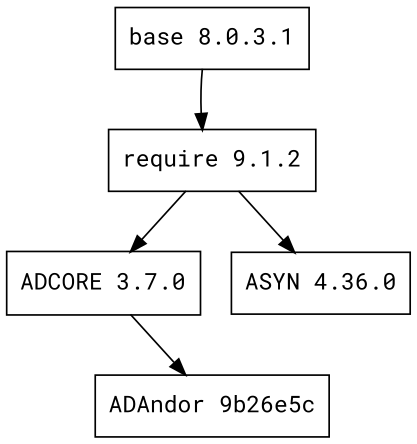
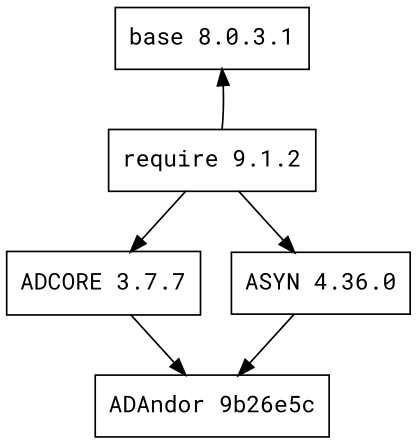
(201, 91) -> (223, 108)
(104, 283) -> (104, 283)
none -> (272, 338)
